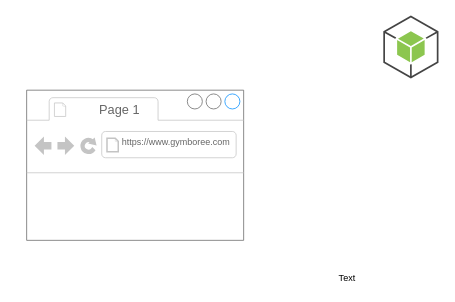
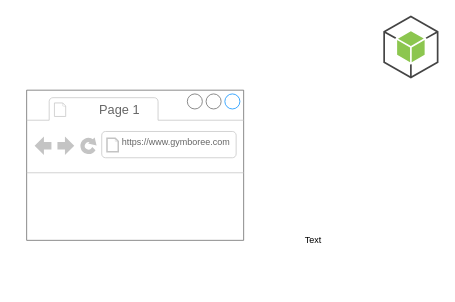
(352, 278) -> (318, 240)
